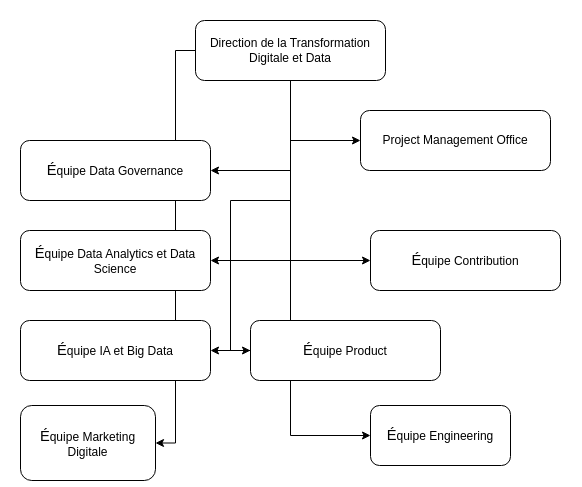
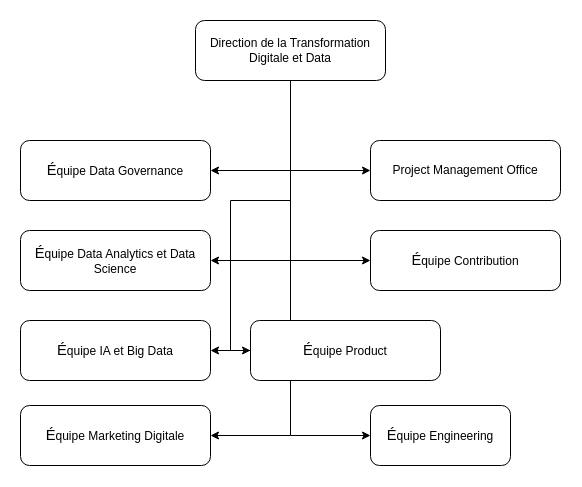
(456, 141) -> (466, 171)
(88, 443) -> (116, 436)
